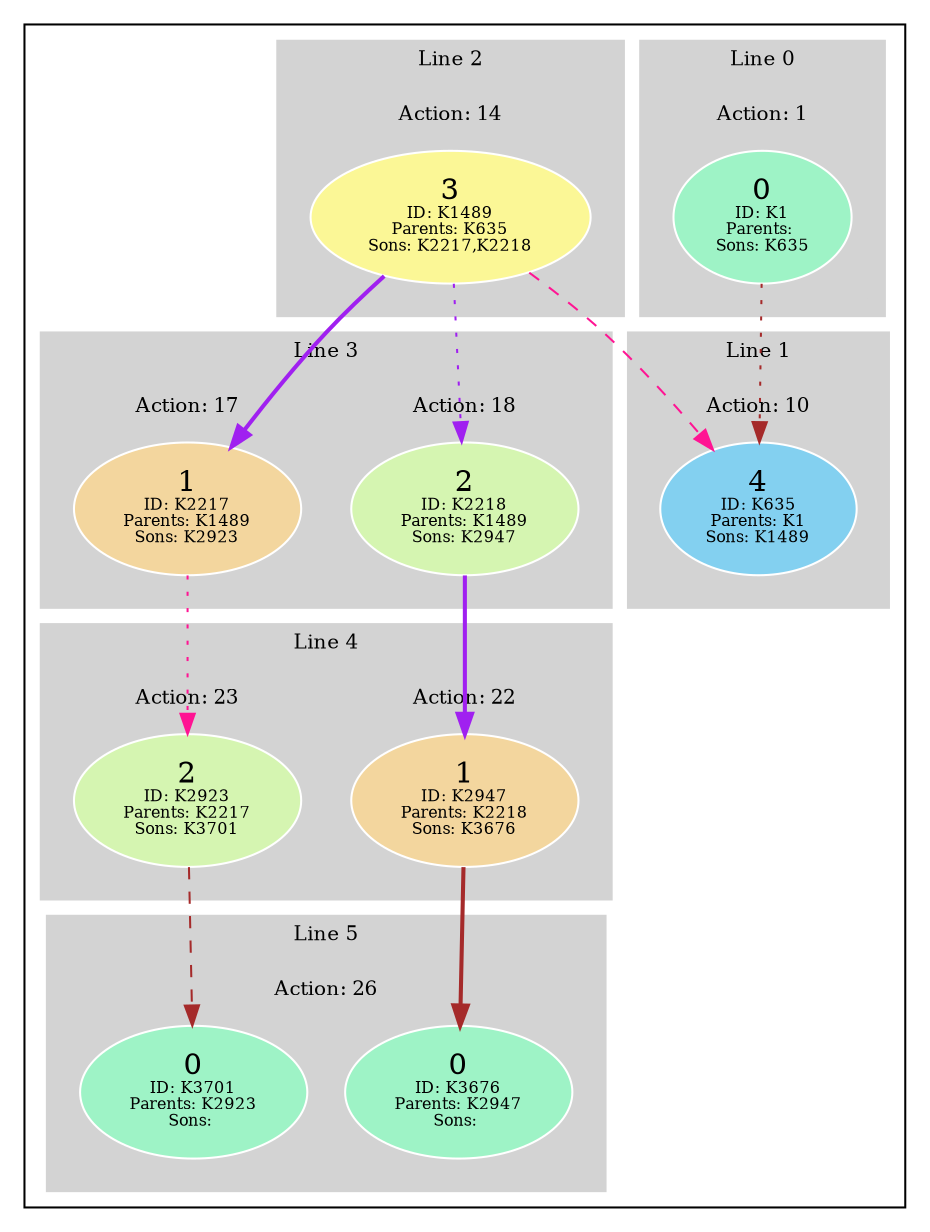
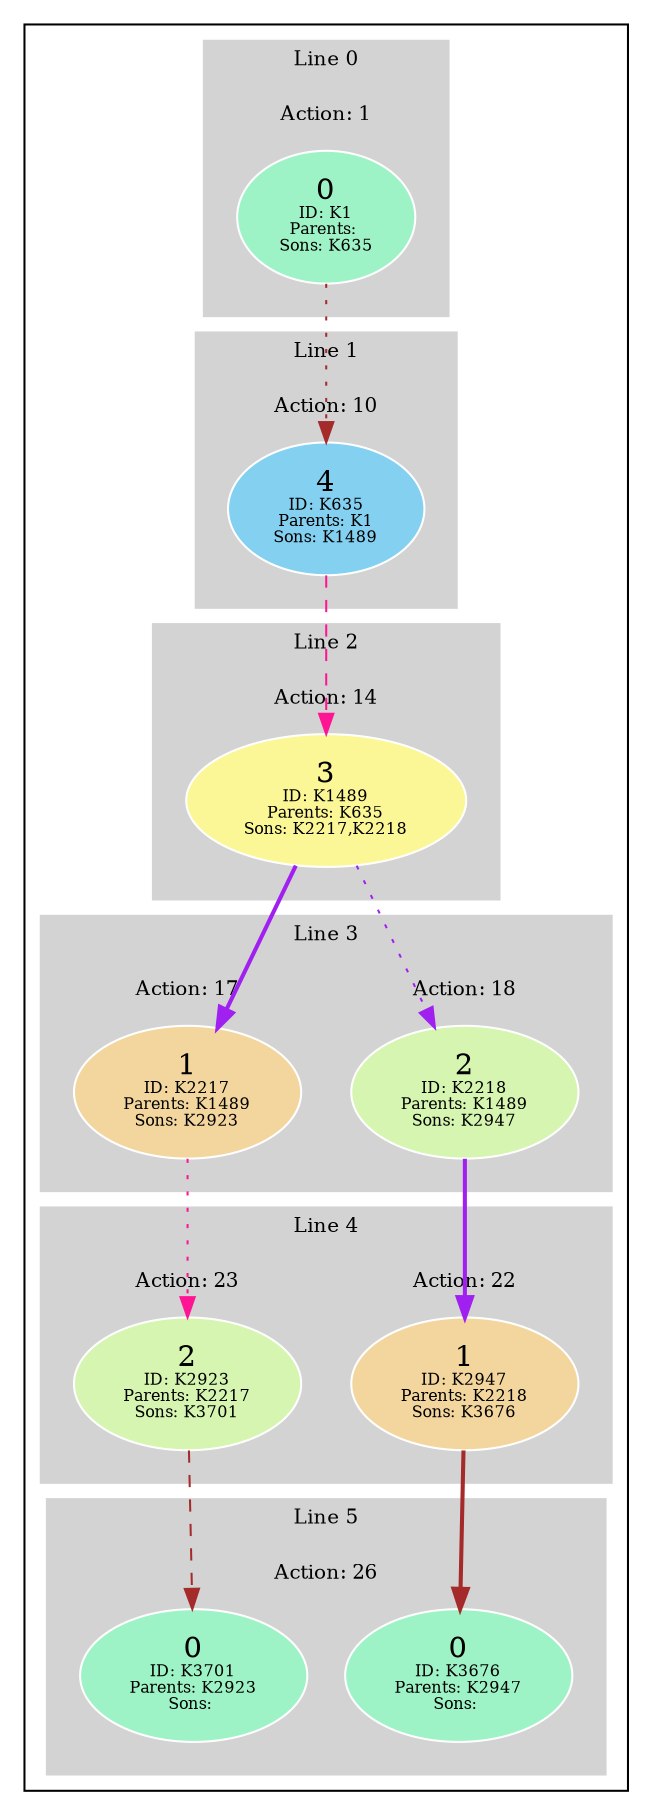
(644, 373) -> (326, 644)
